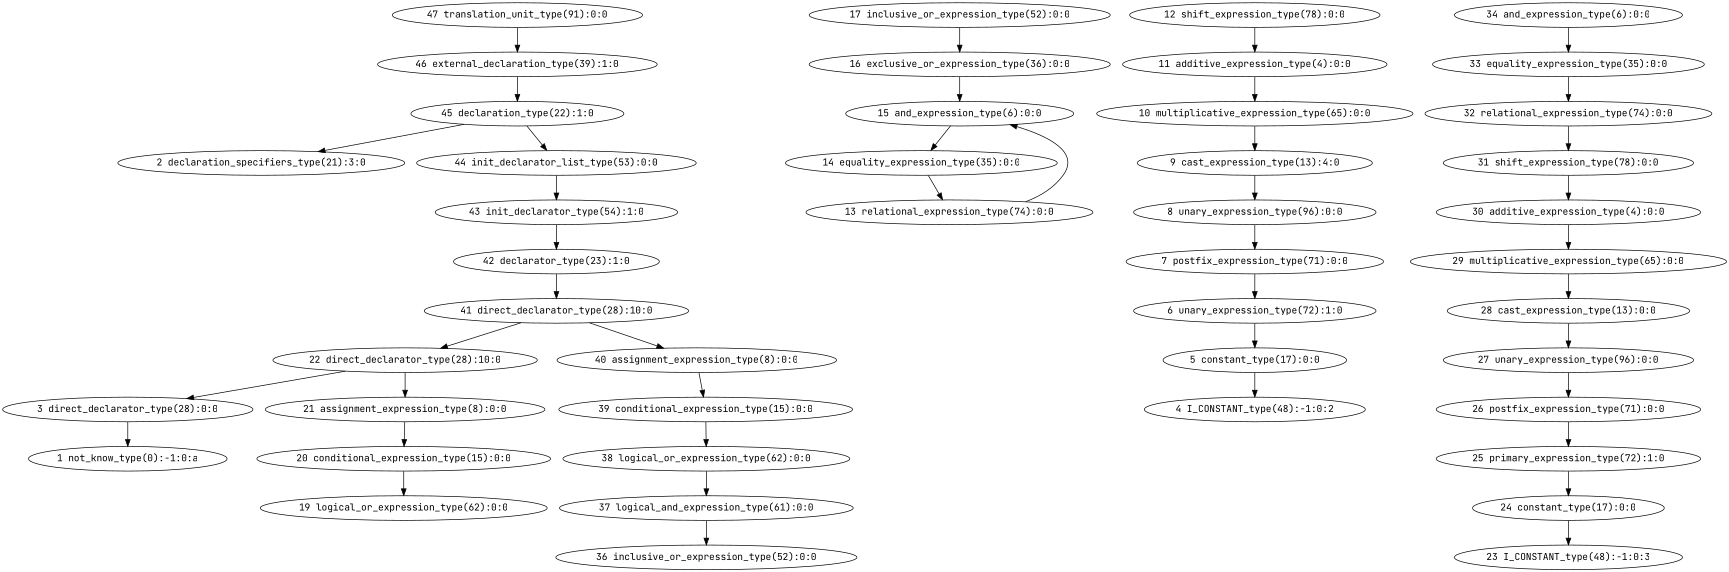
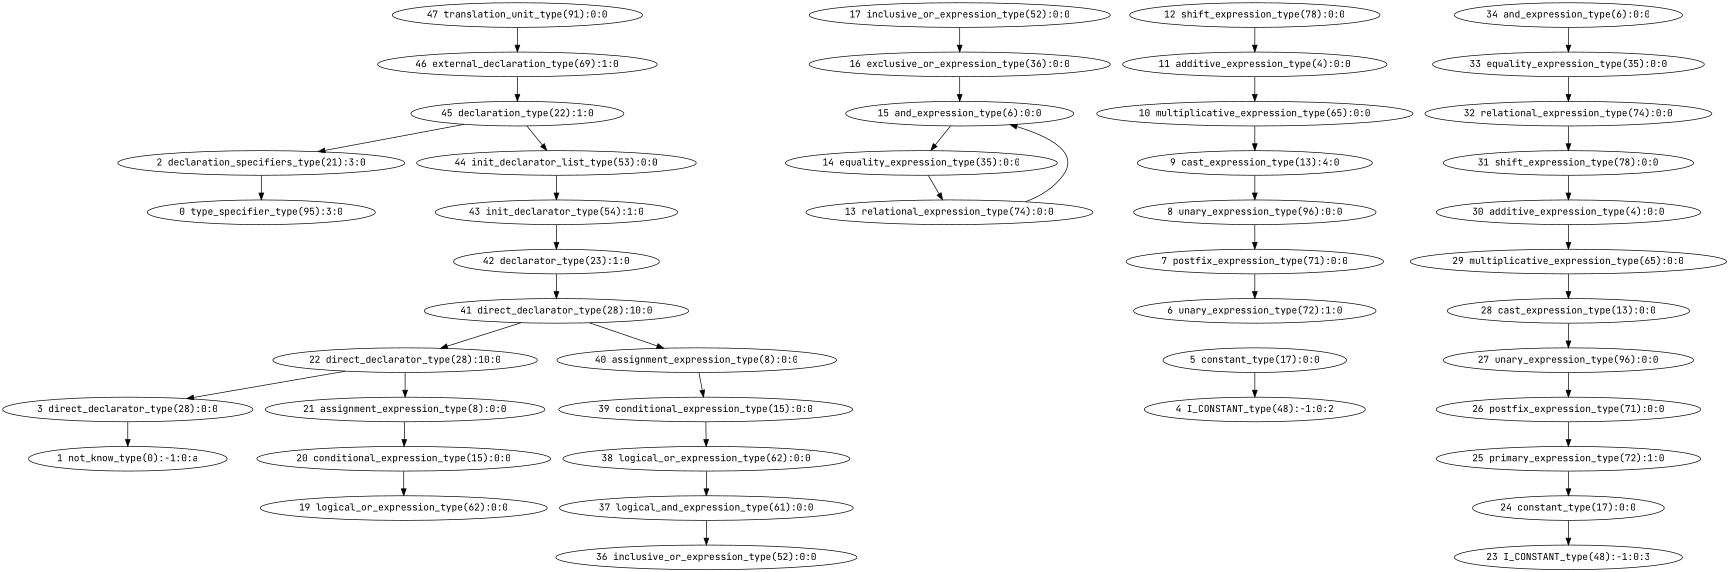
(517, 64) -> (517, 64)
none -> (261, 212)
(1255, 332) -> none
